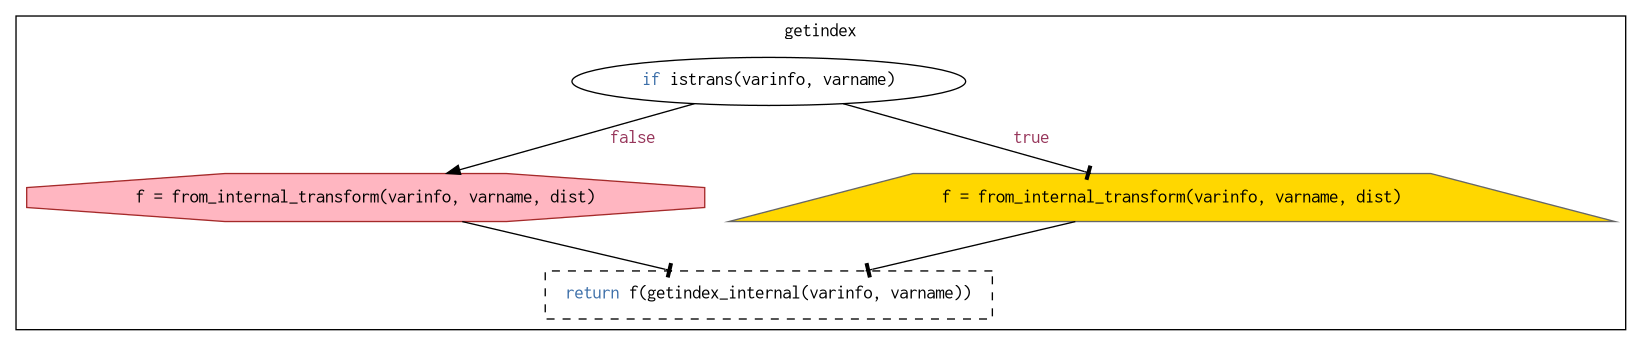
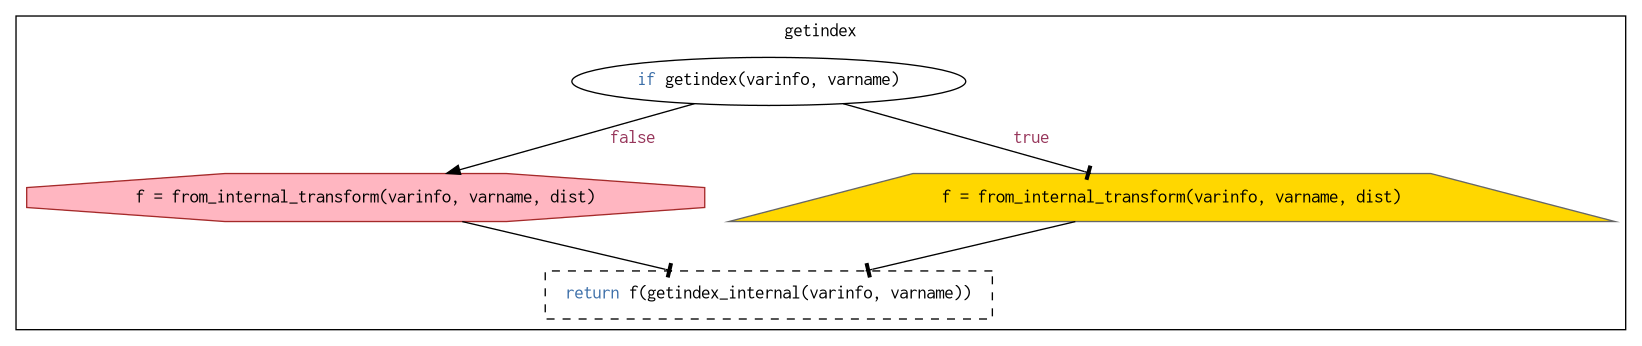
(783, 79) -> (783, 79)
